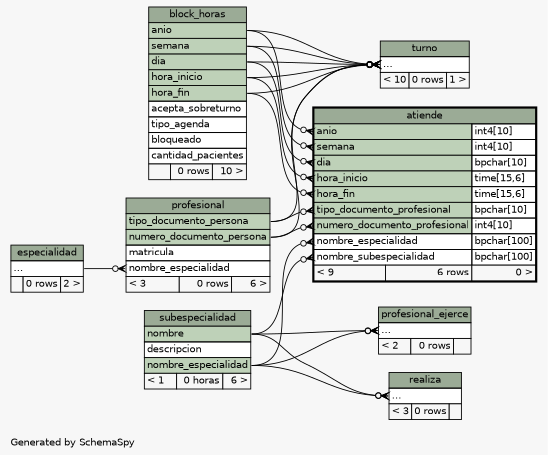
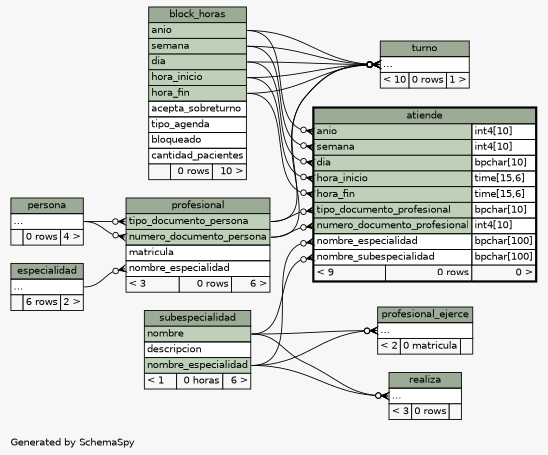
none -> (47, 222)
(453, 273) -> (453, 273)
(42, 284) -> (42, 302)
(435, 346) -> (430, 346)
